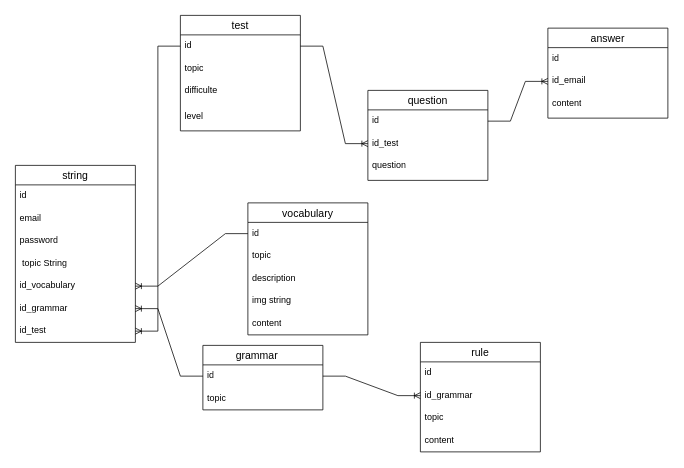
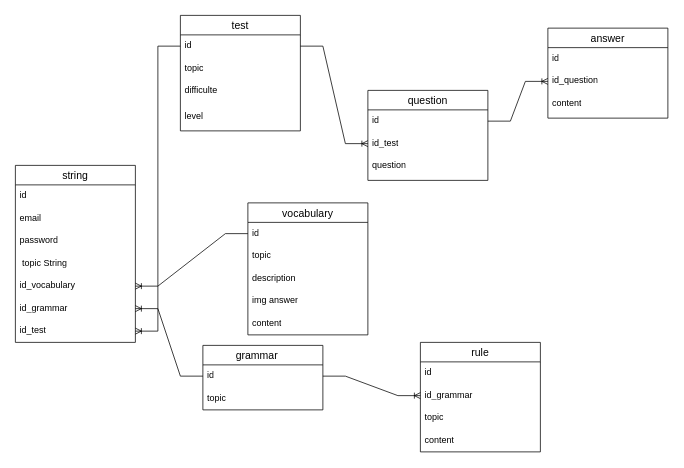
(569, 81) -> (578, 81)
(274, 301) -> (275, 301)
